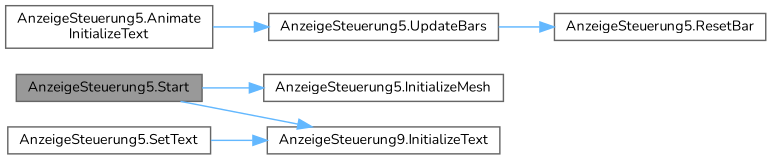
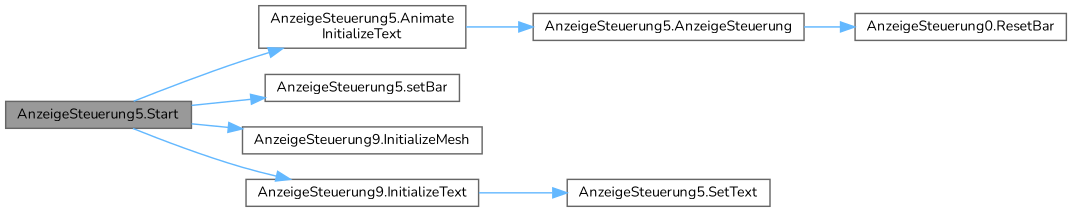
(384, 27) -> (669, 27)
(660, 27) -> (961, 27)
none -> (201, 76)
none -> (362, 88)
(384, 88) -> (362, 140)
(232, 140) -> (516, 193)
